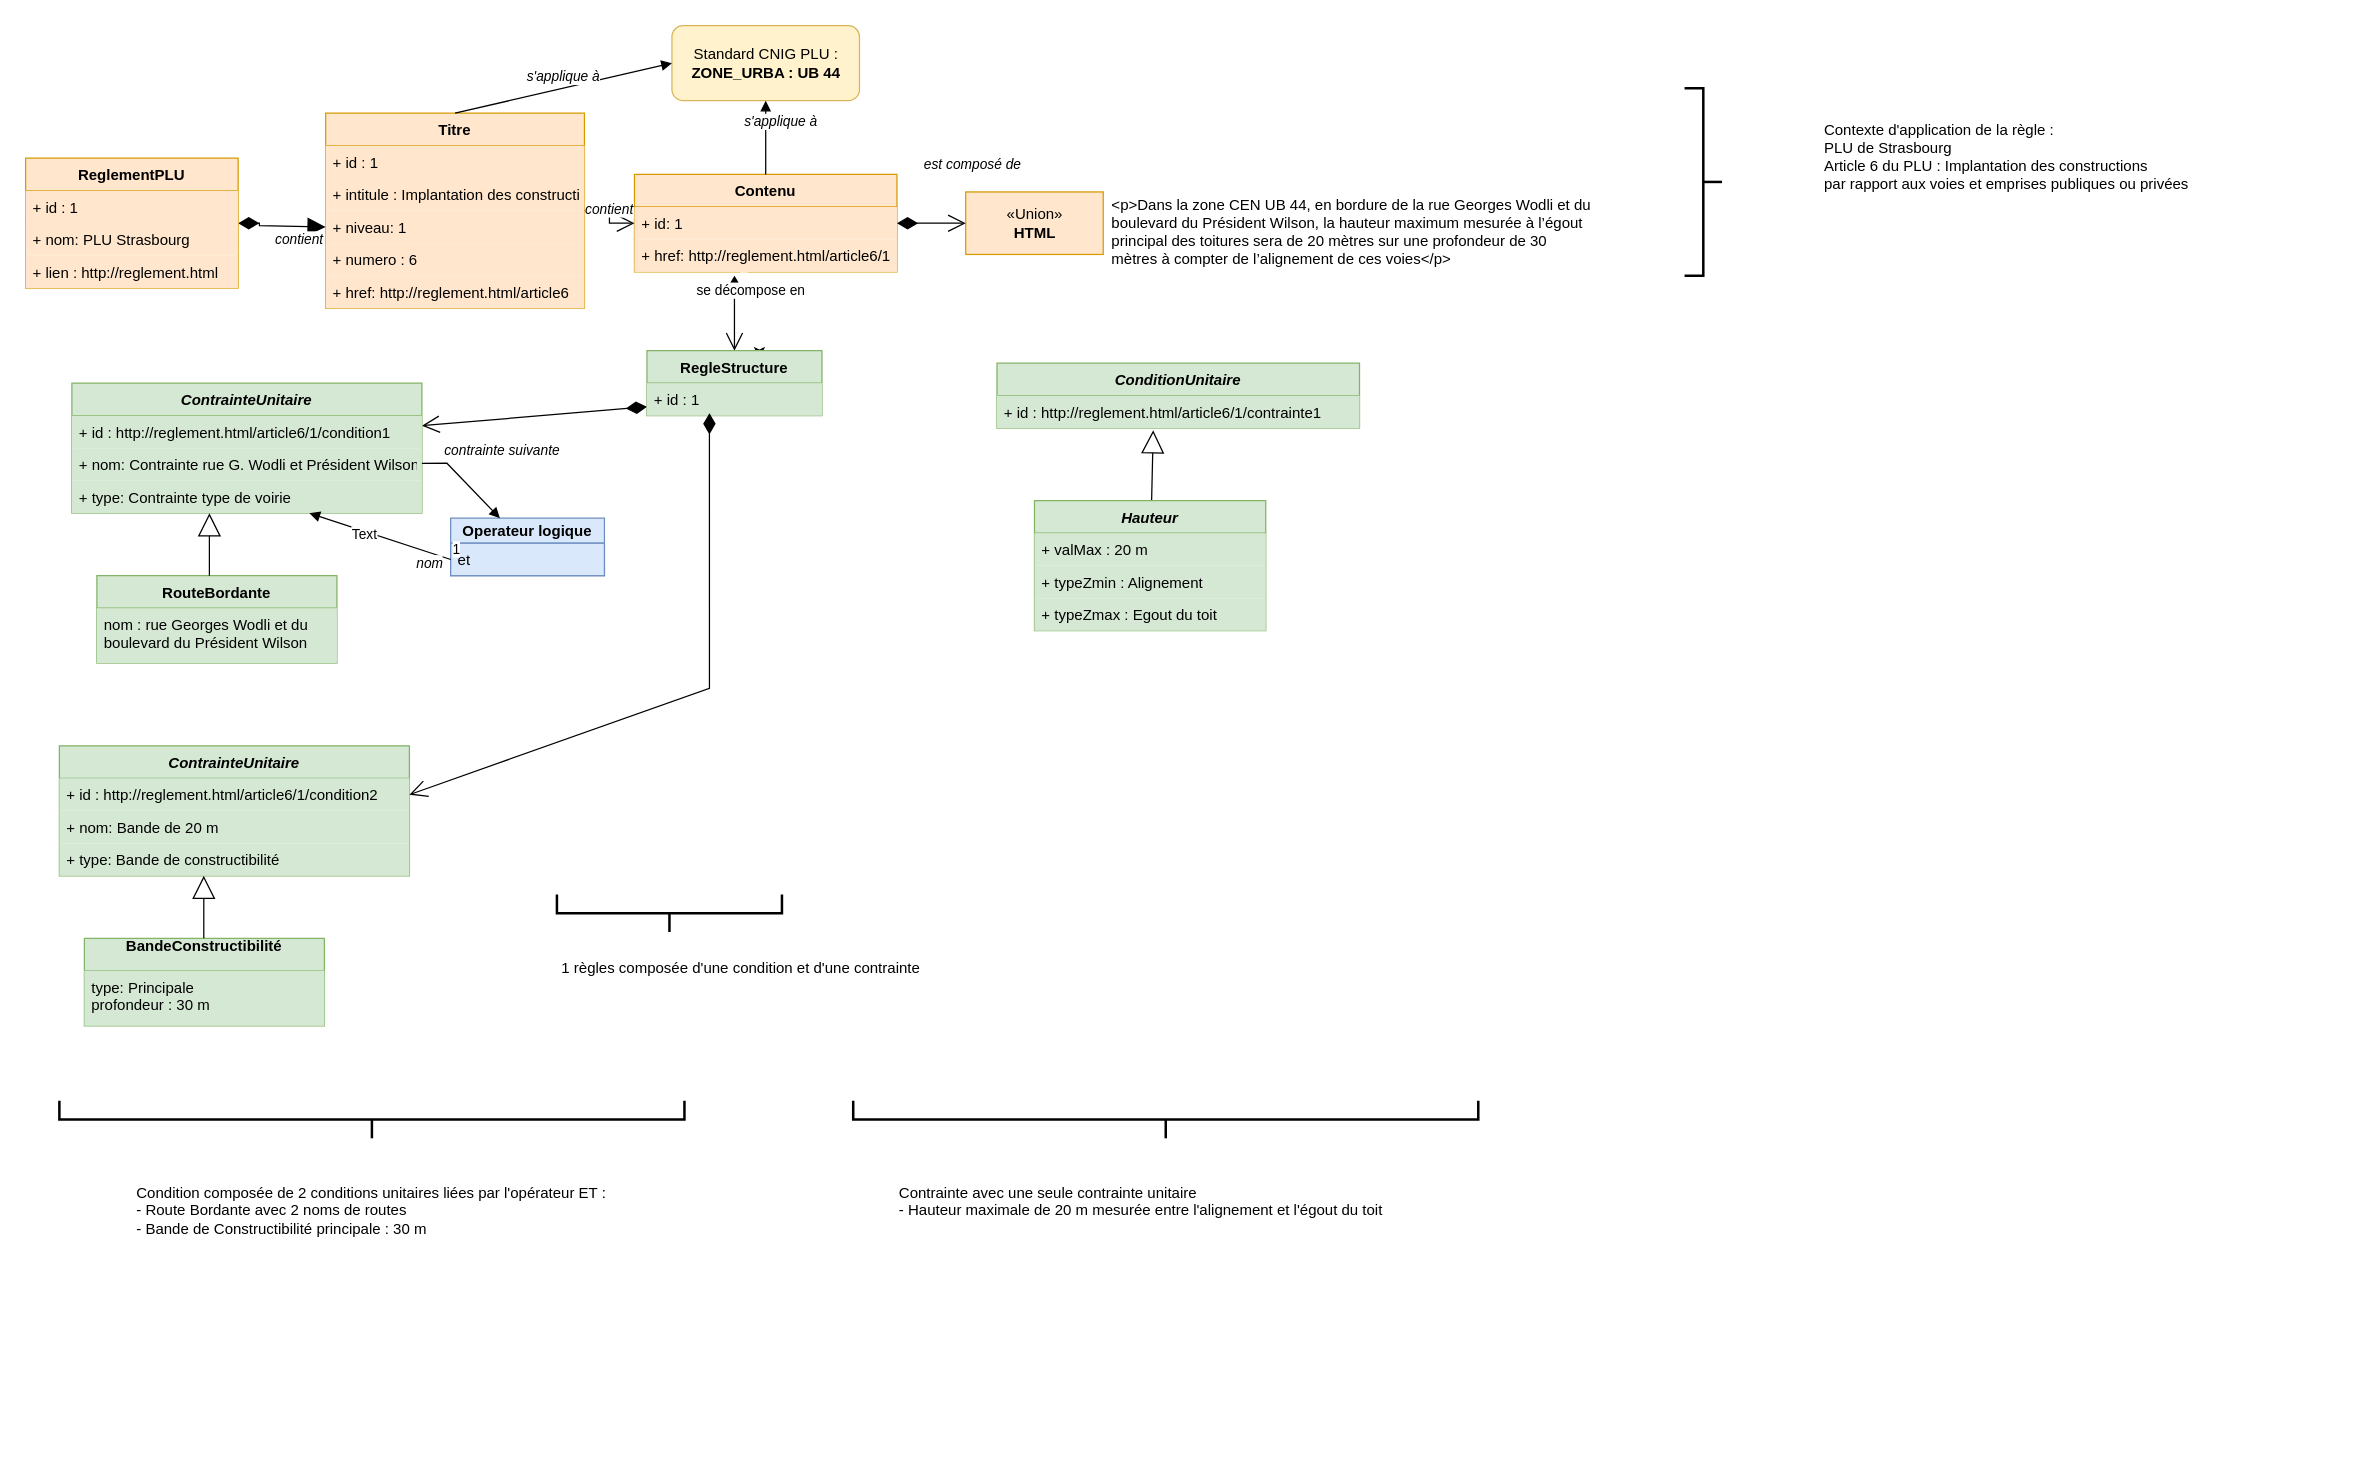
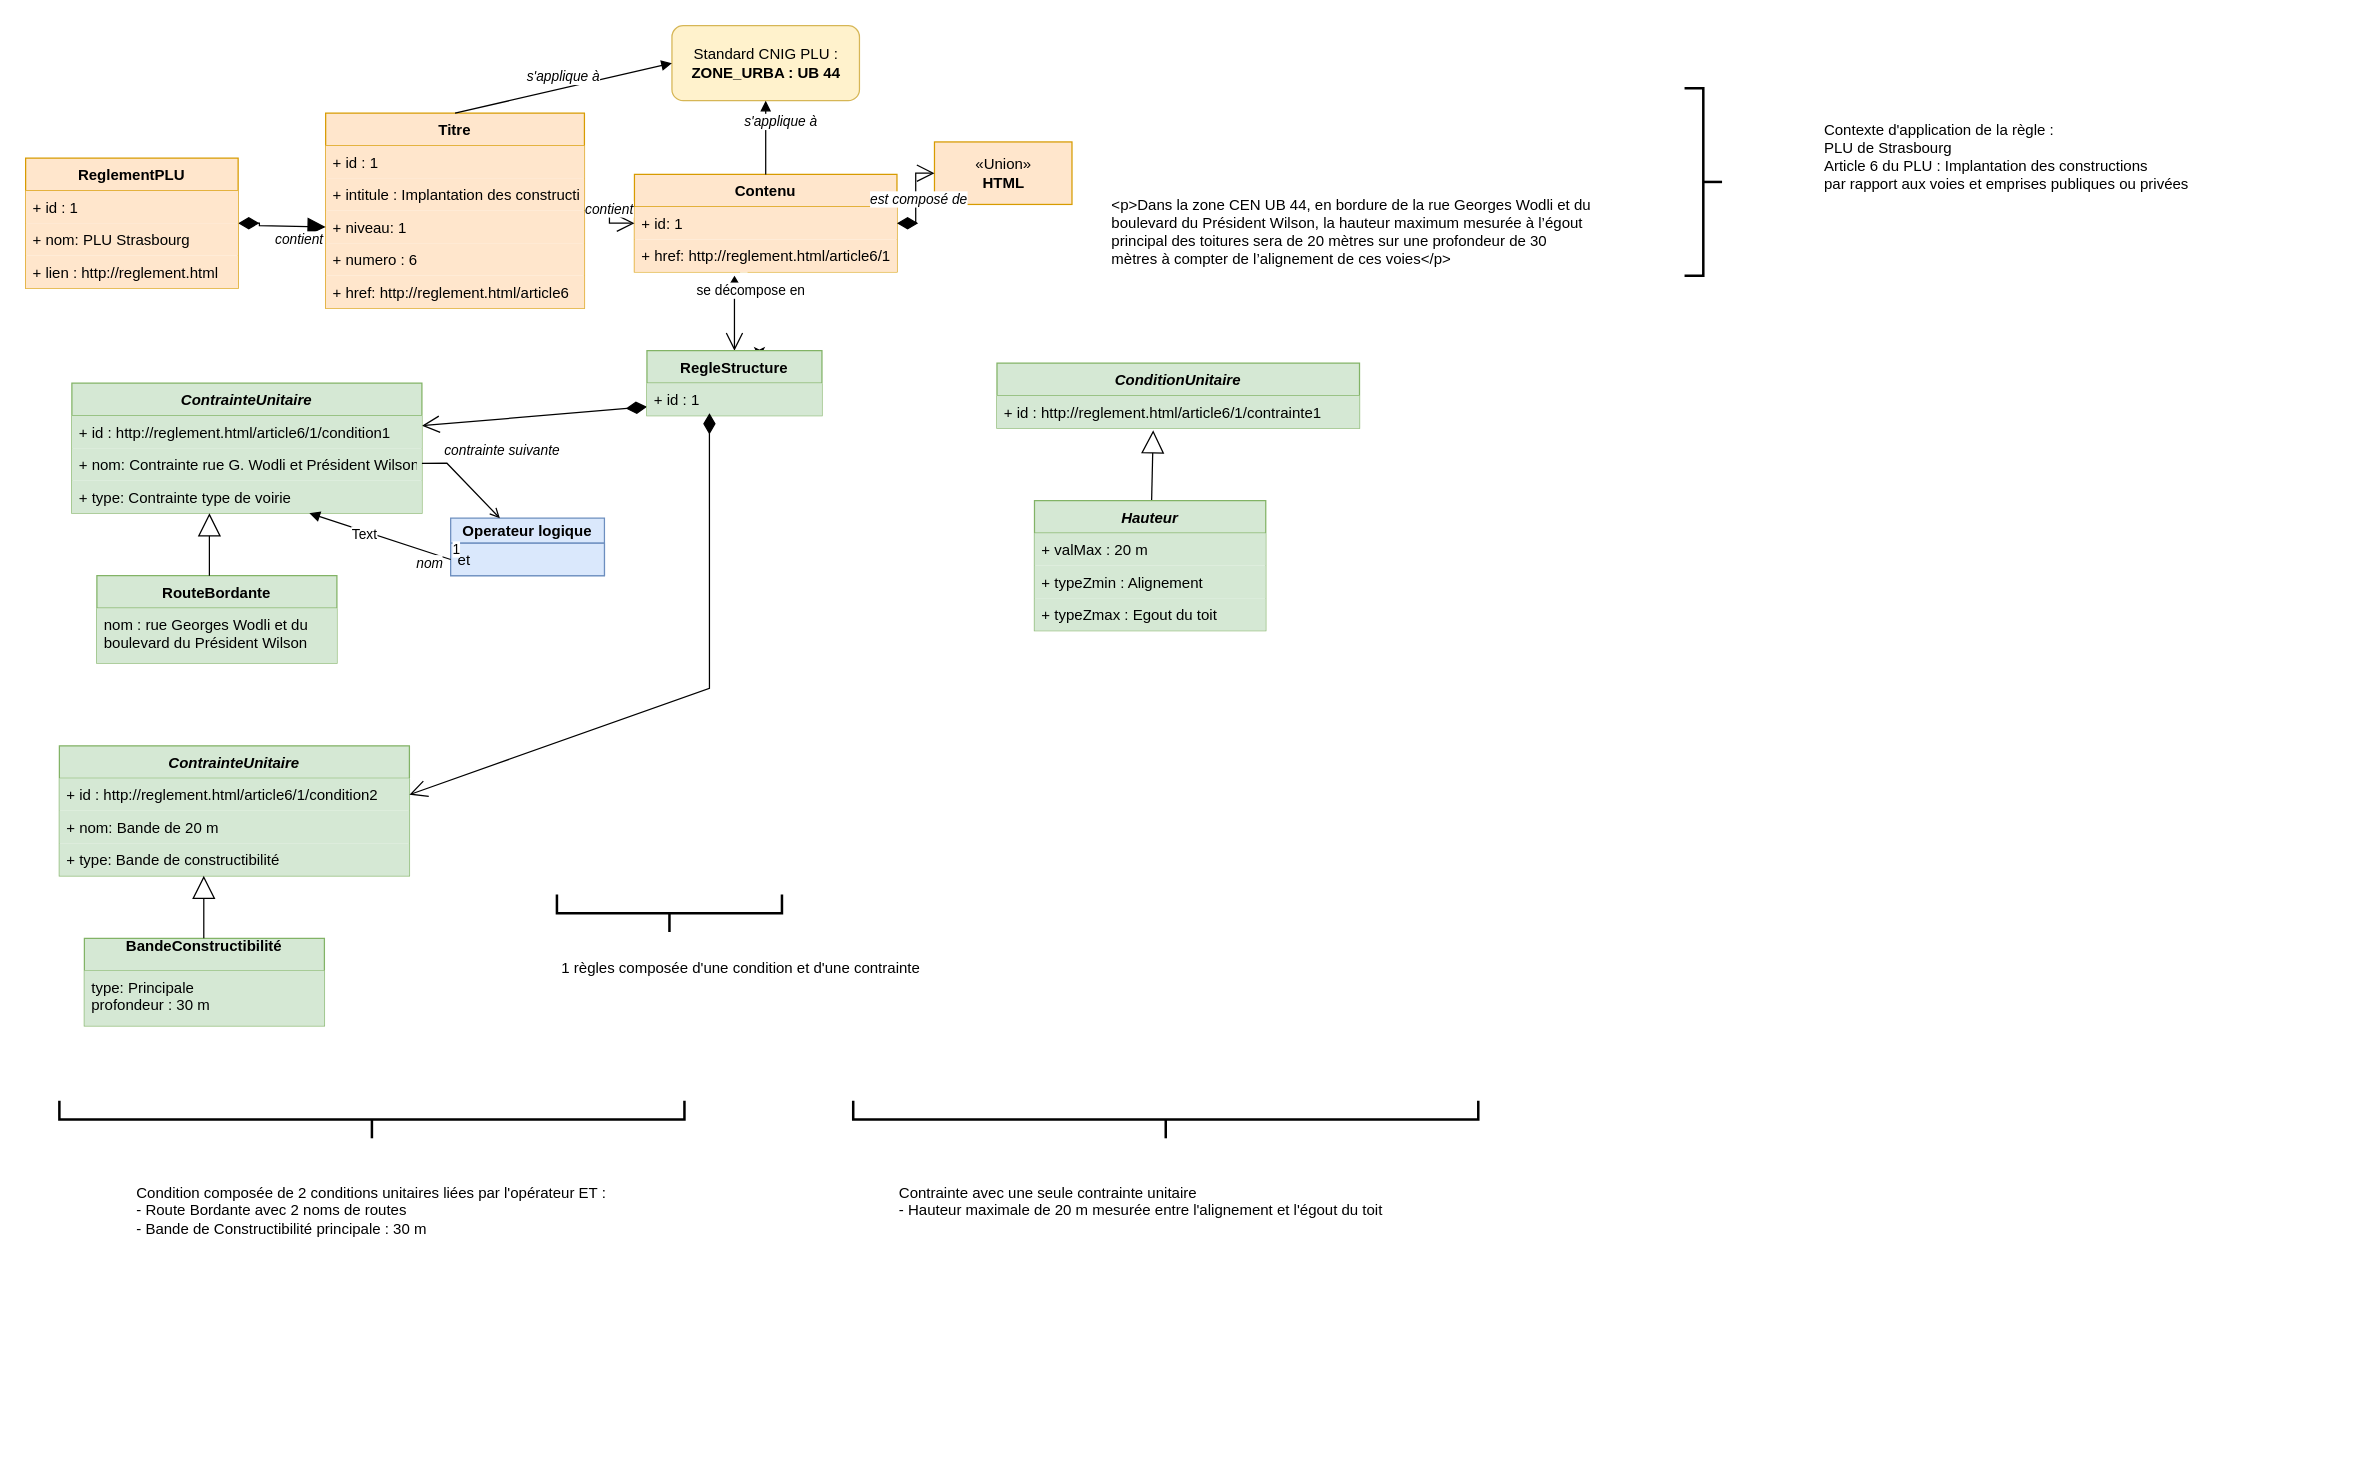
(1034, 223) -> (1003, 173)
(491, 509) -> (494, 512)
